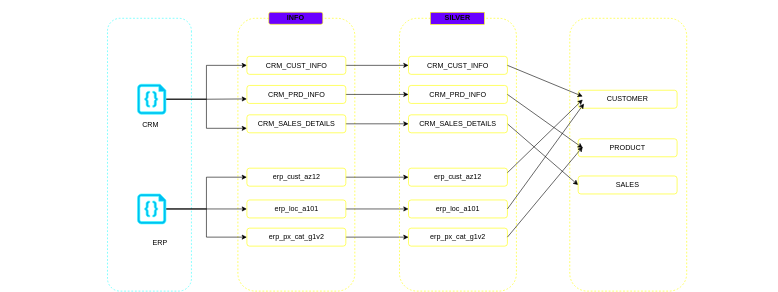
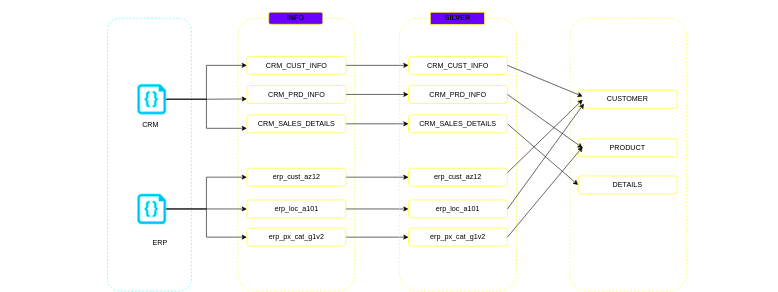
(628, 185) -> (628, 185)
